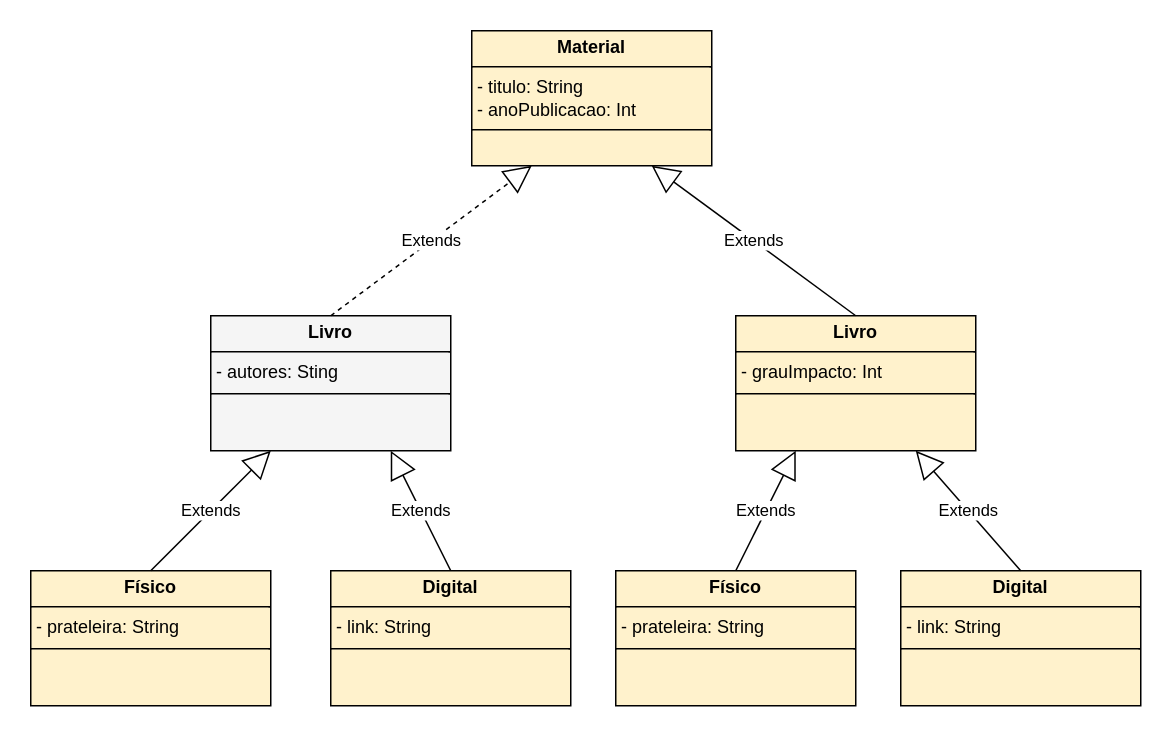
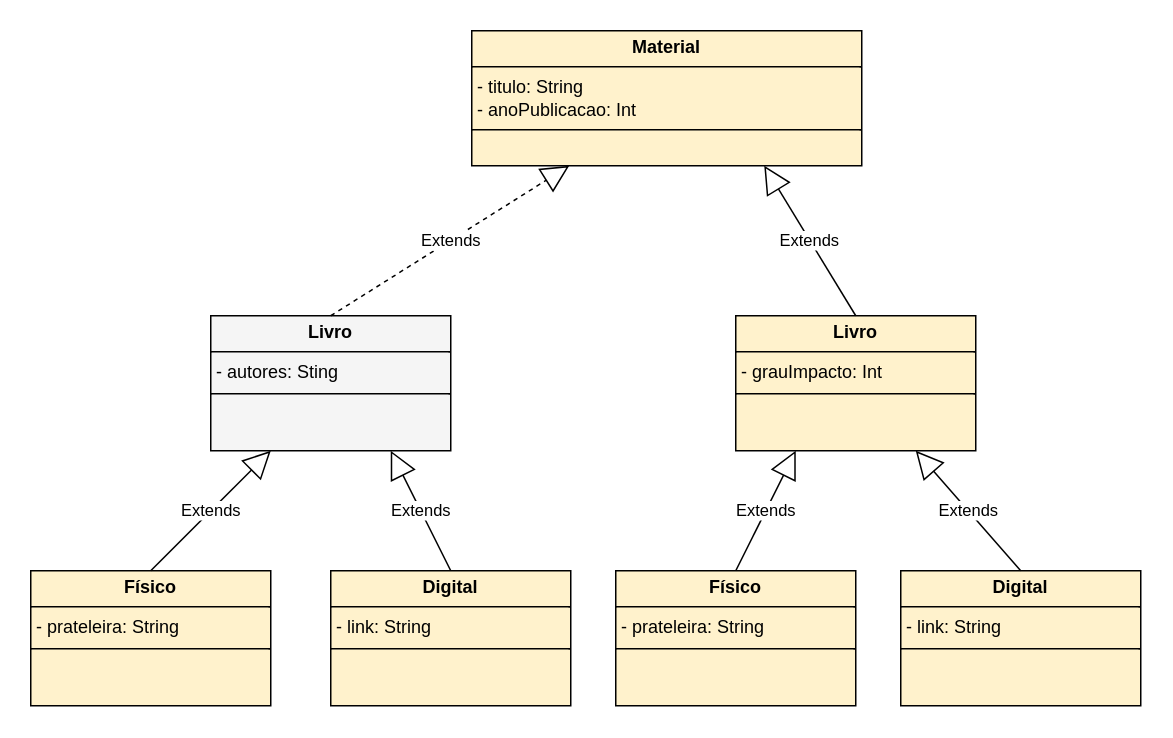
(592, 98) -> (667, 98)
